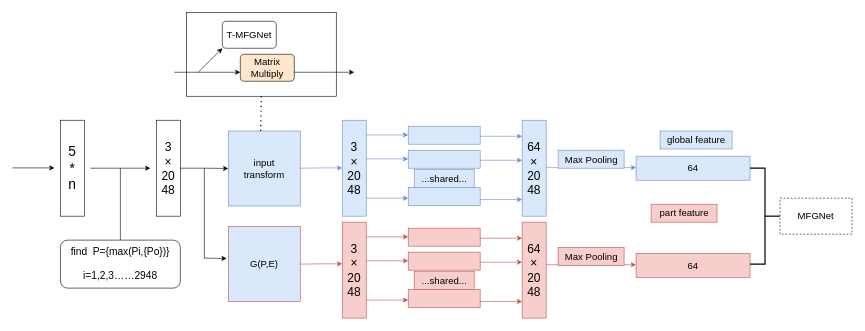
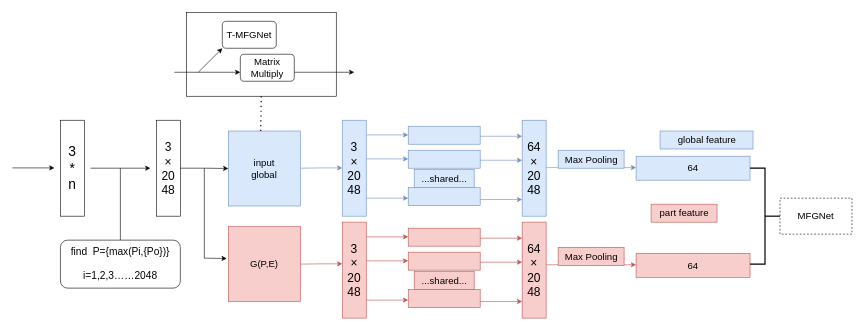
(267, 68) -> (267, 68)
(696, 140) -> (707, 140)
(72, 168) -> (72, 168)
(264, 169) -> (264, 169)
(120, 264) -> (120, 264)
(264, 264) -> (264, 264)
